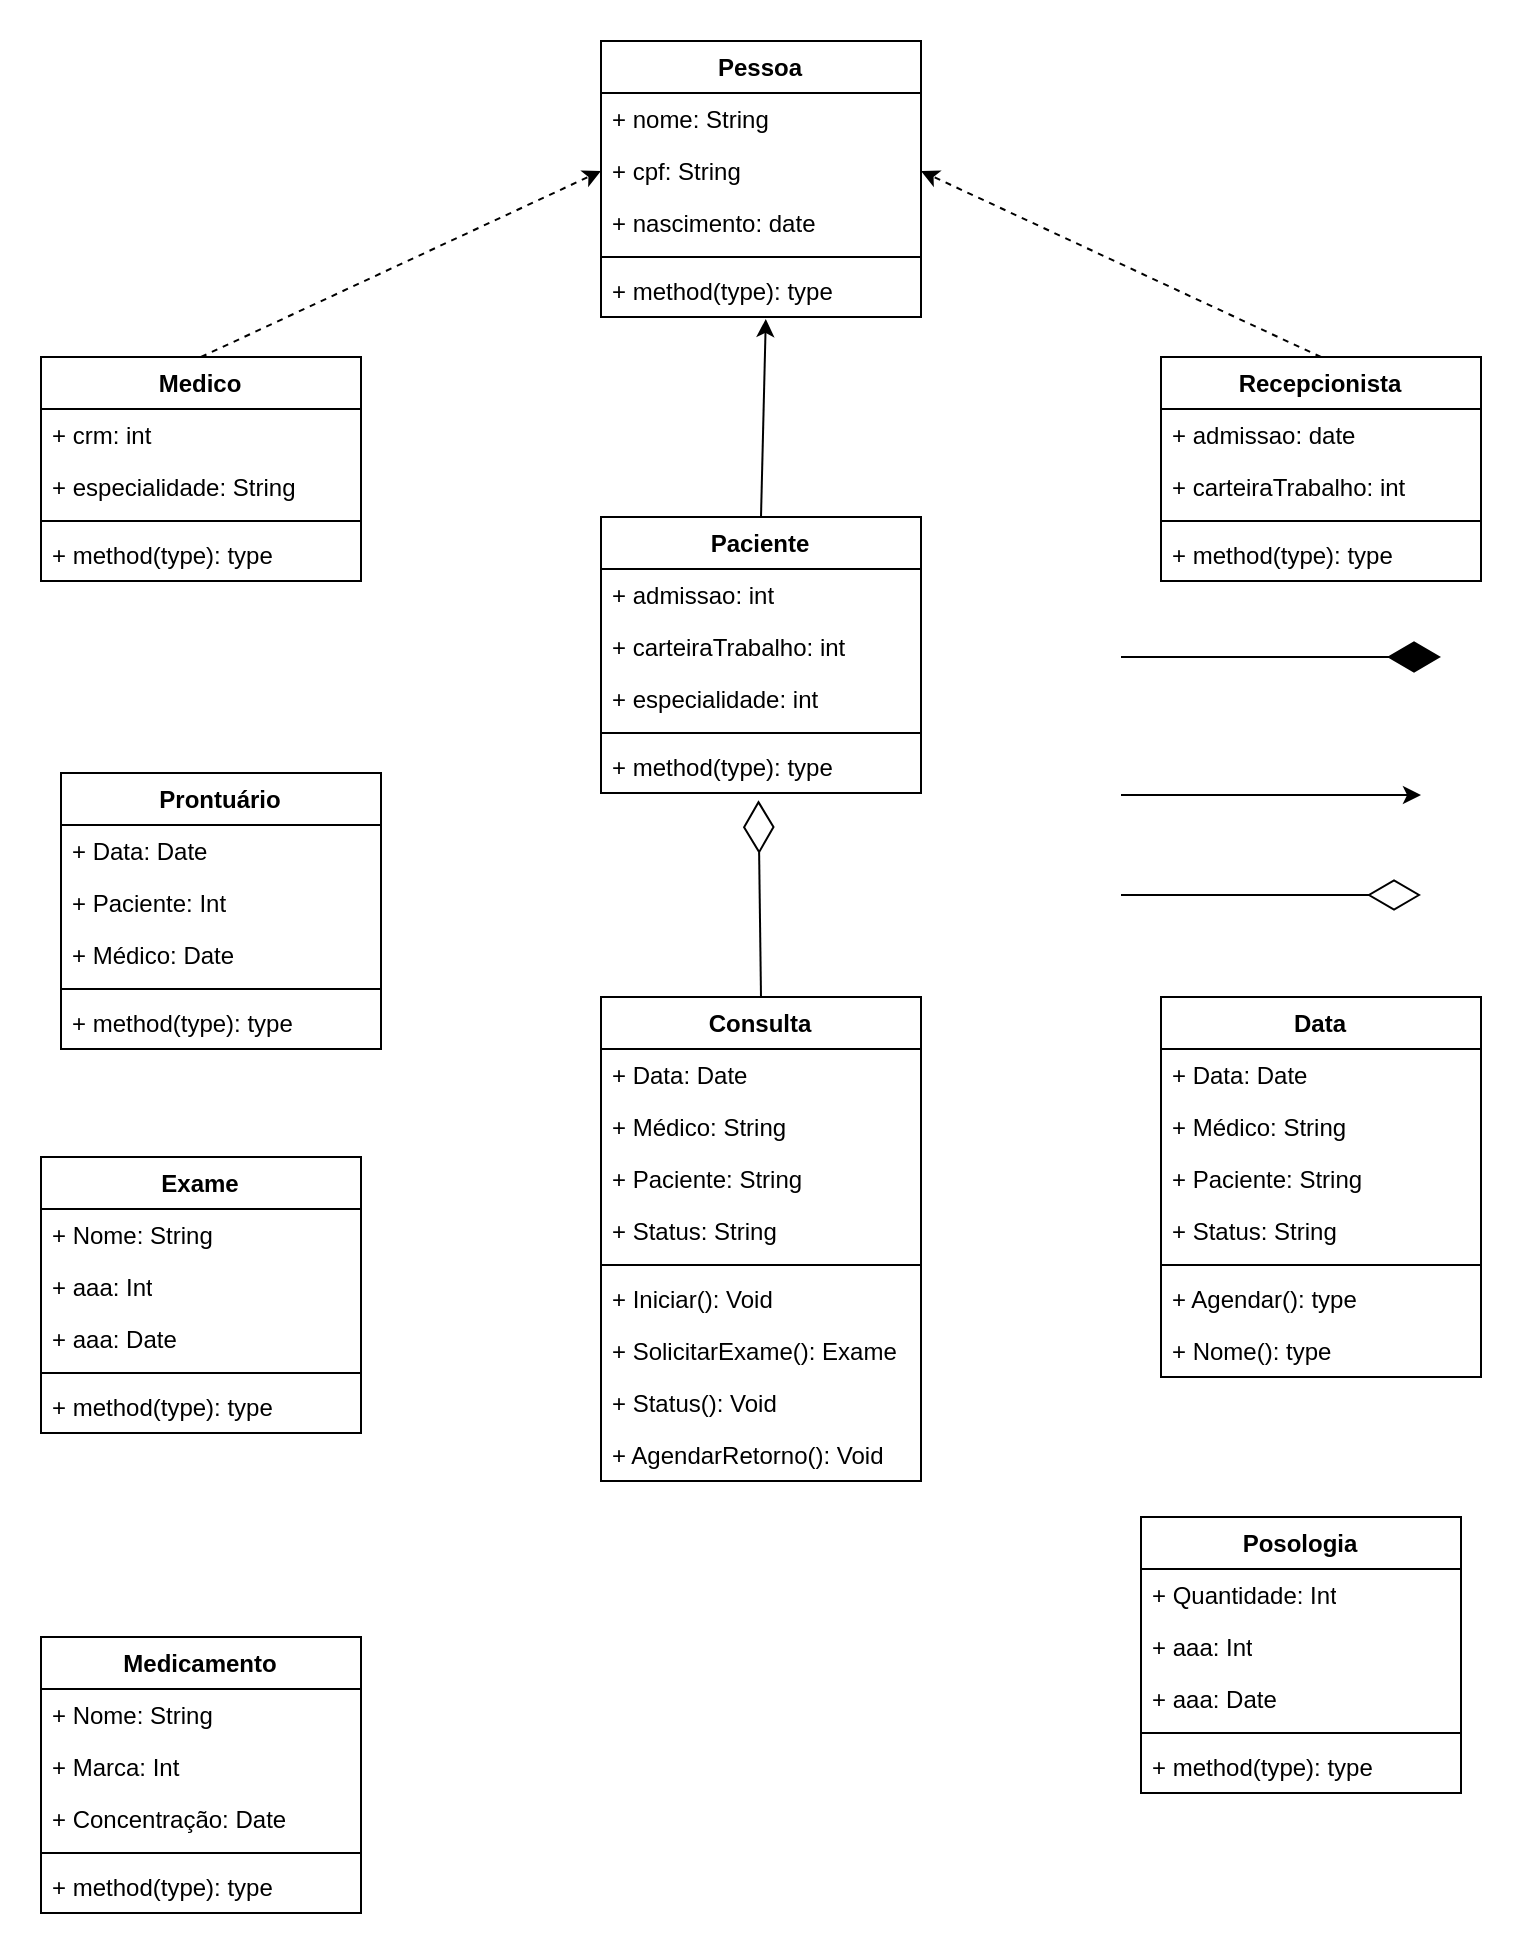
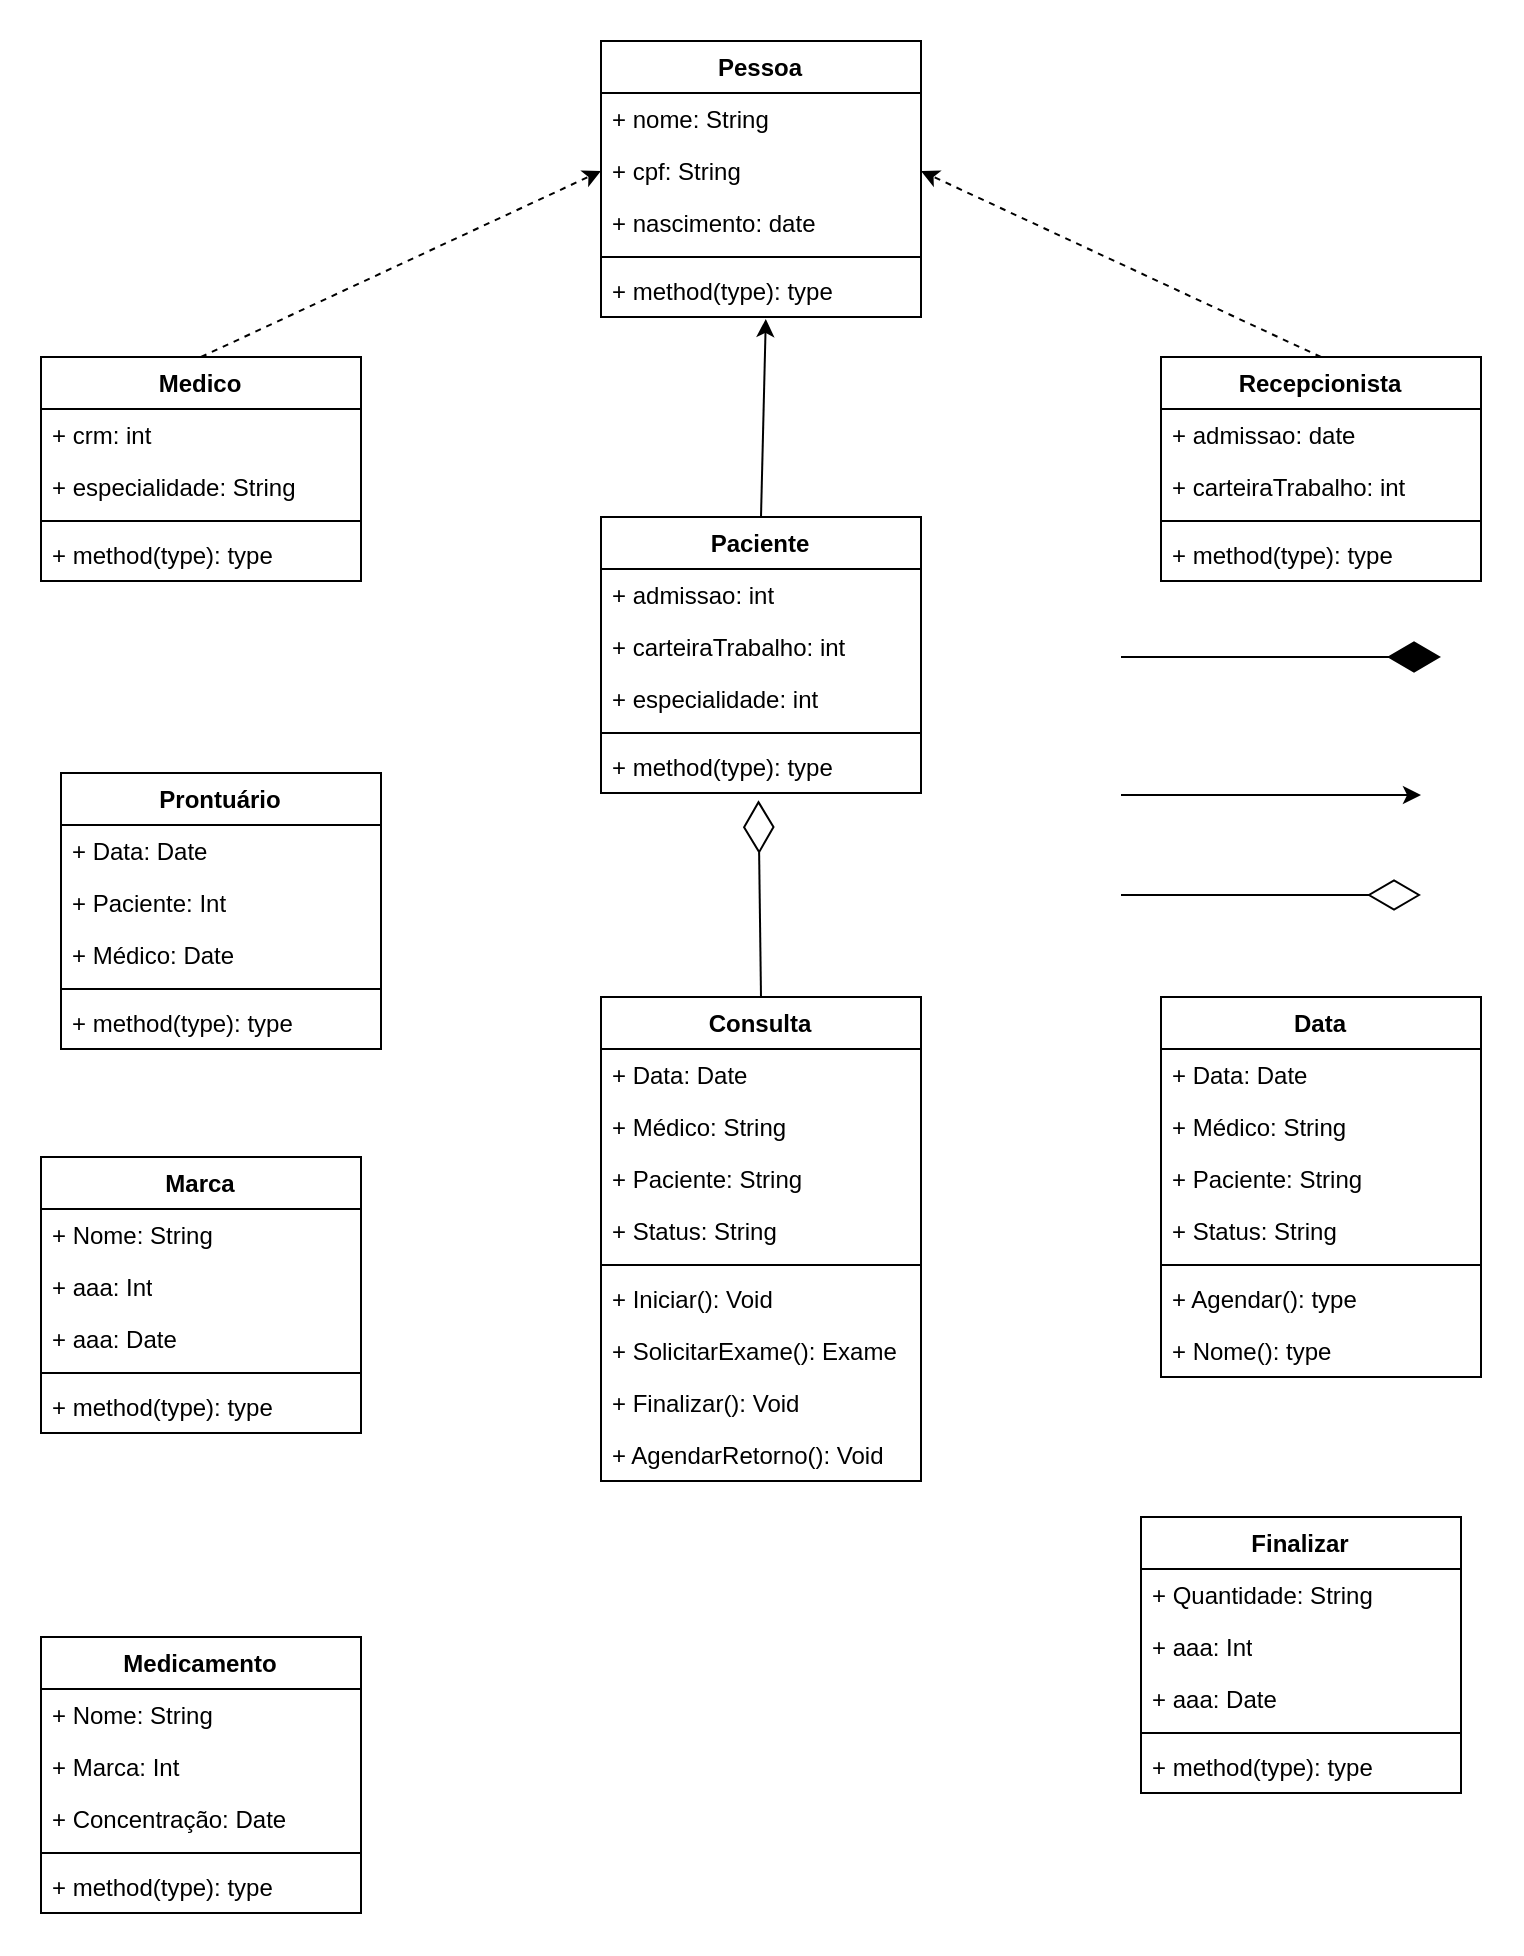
(201, 1185) -> (201, 1185)
(708, 1405) -> (719, 1405)
(1301, 1545) -> (1301, 1545)
(1255, 1597) -> (1272, 1597)
